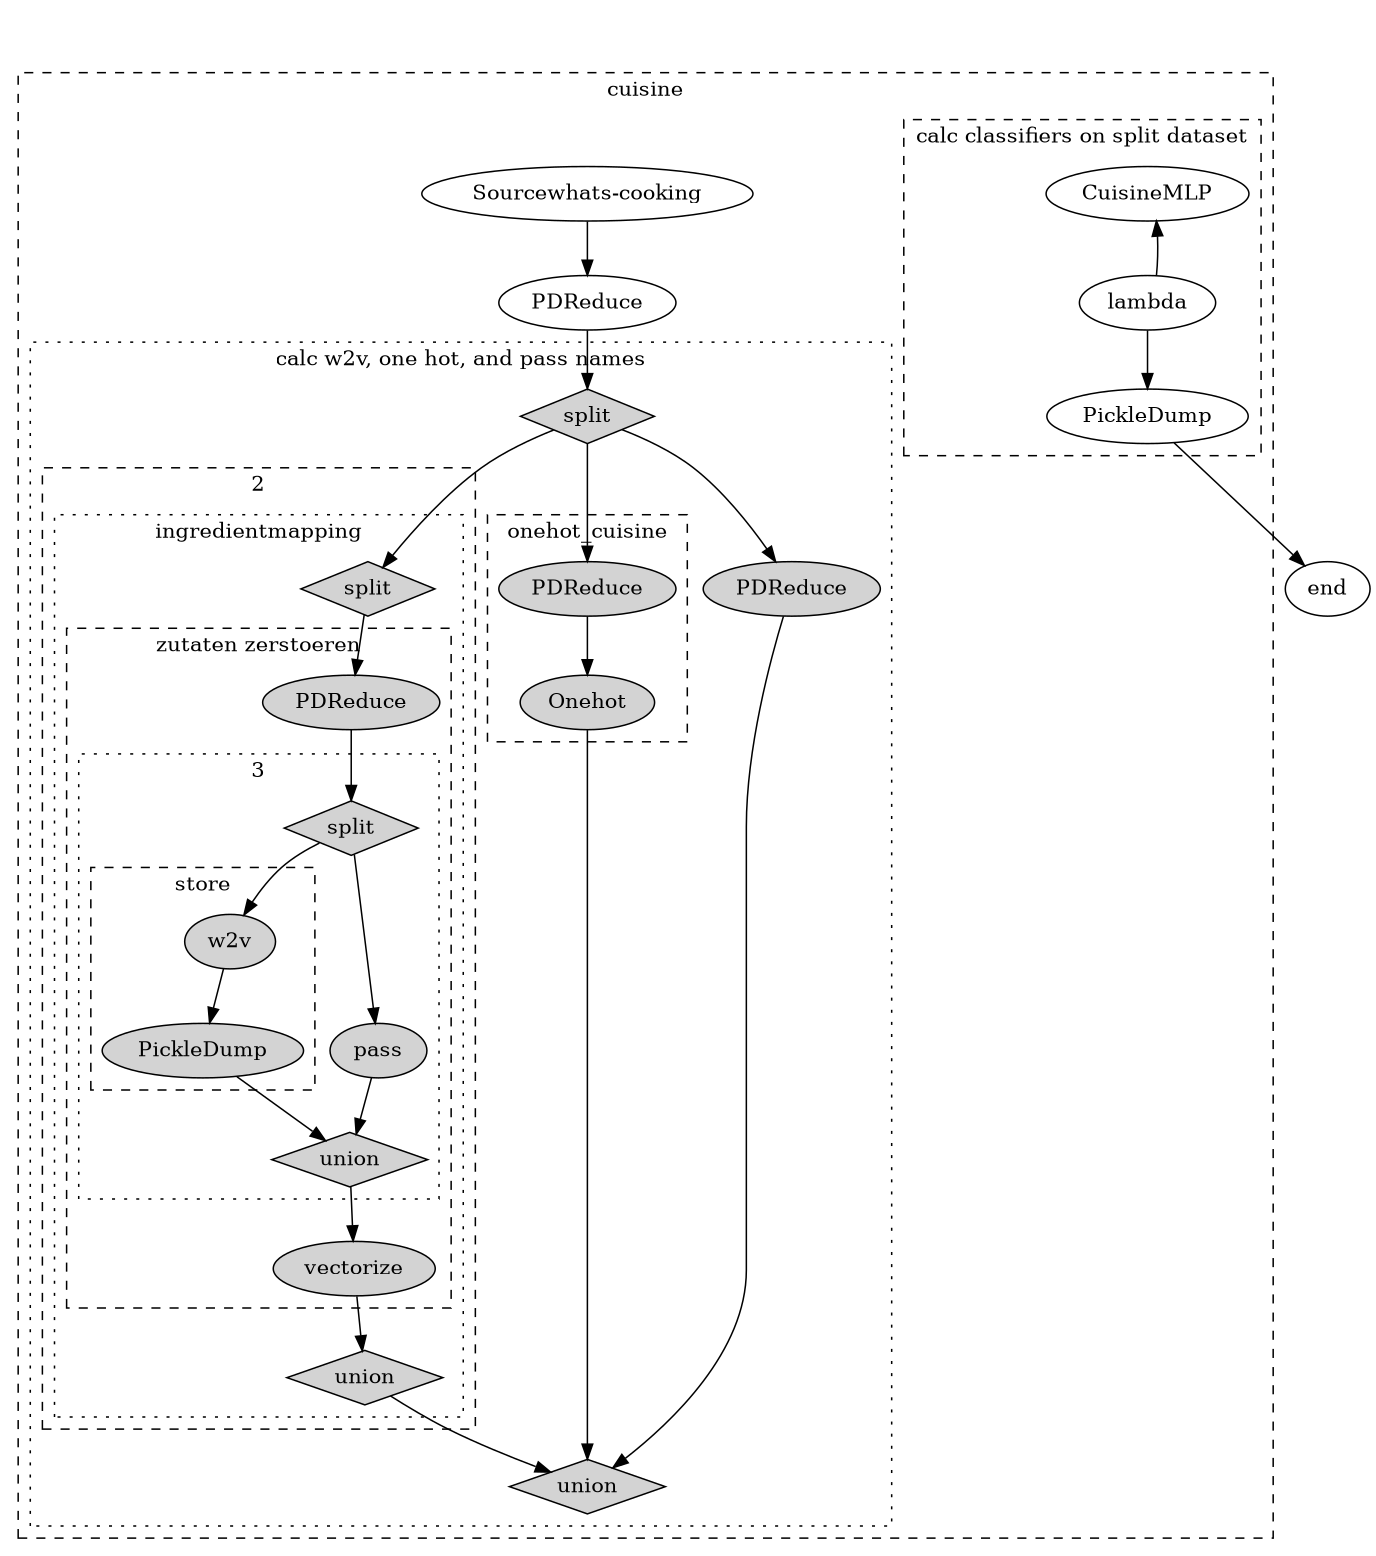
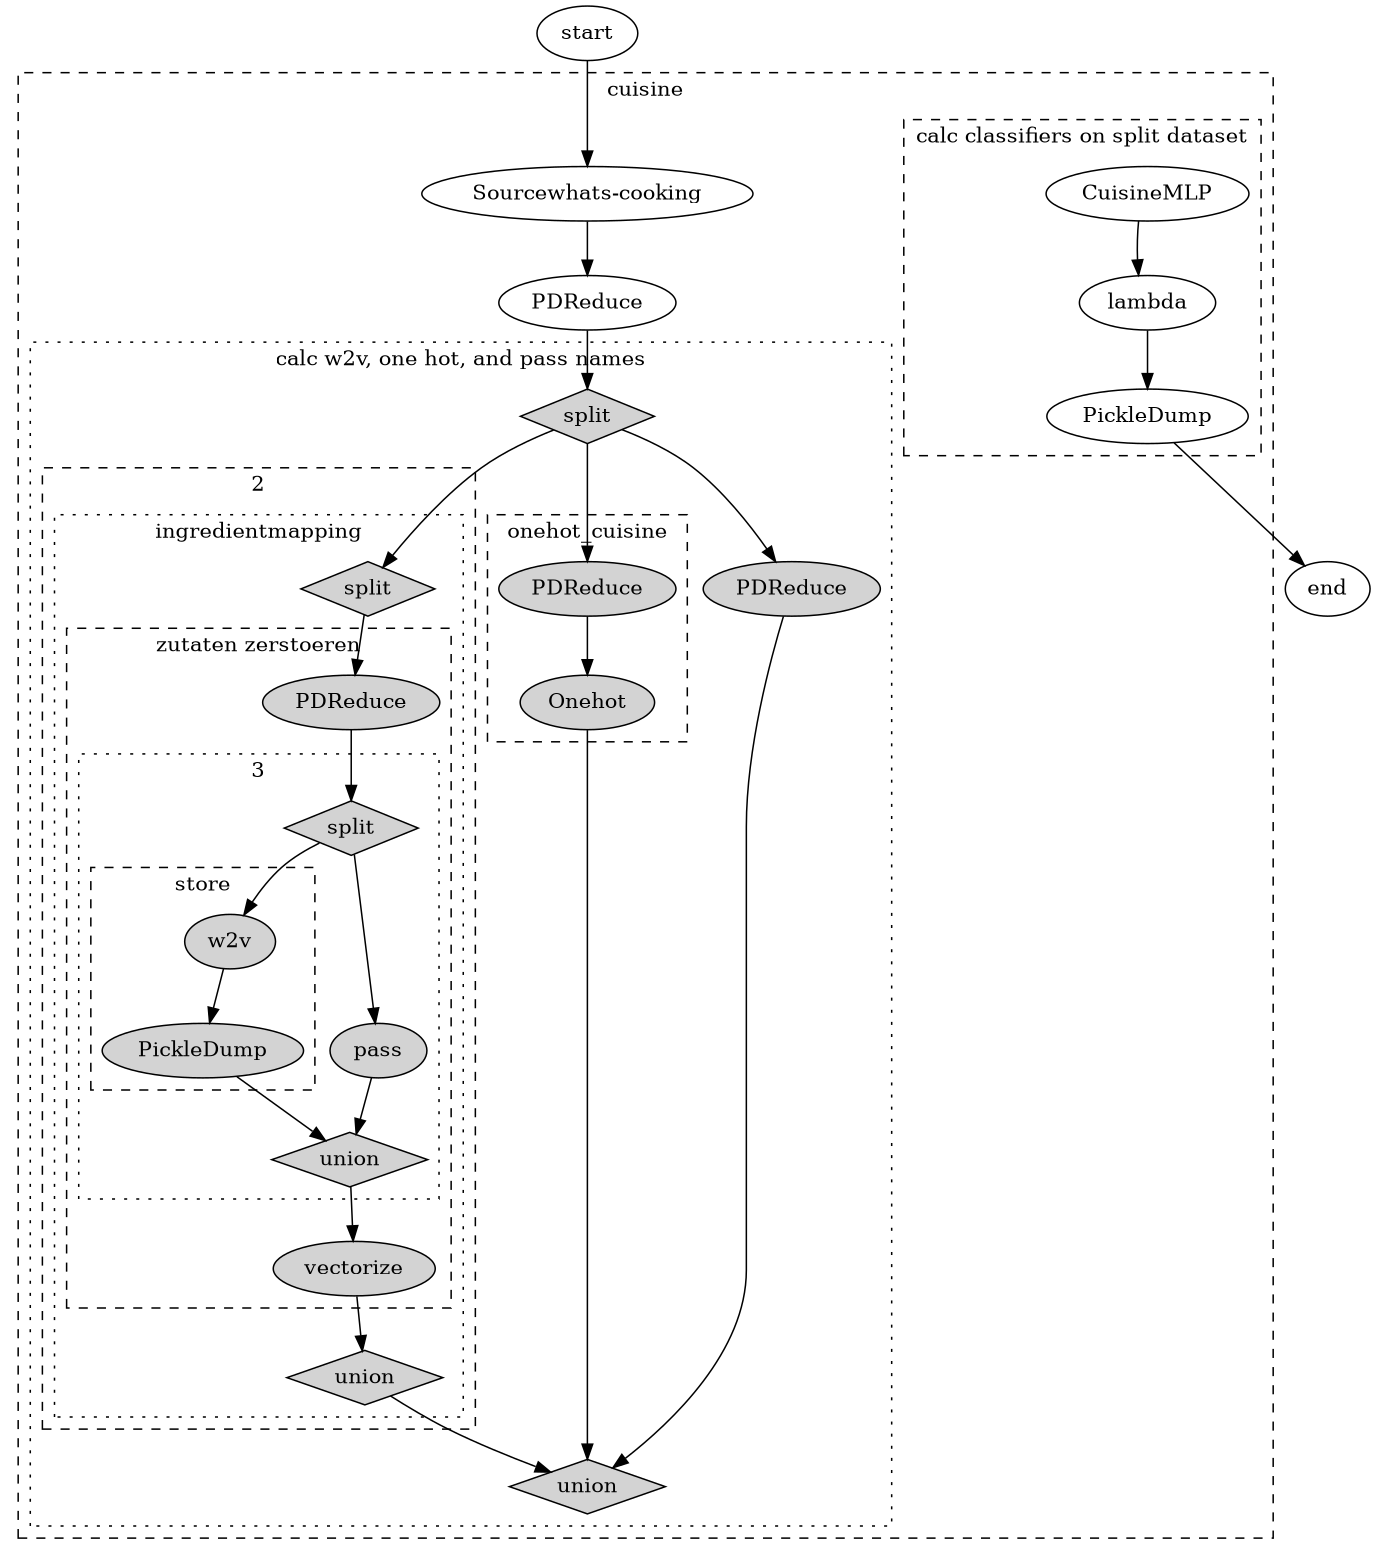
none -> (587, 33)
(1158, 256) -> (1137, 240)
